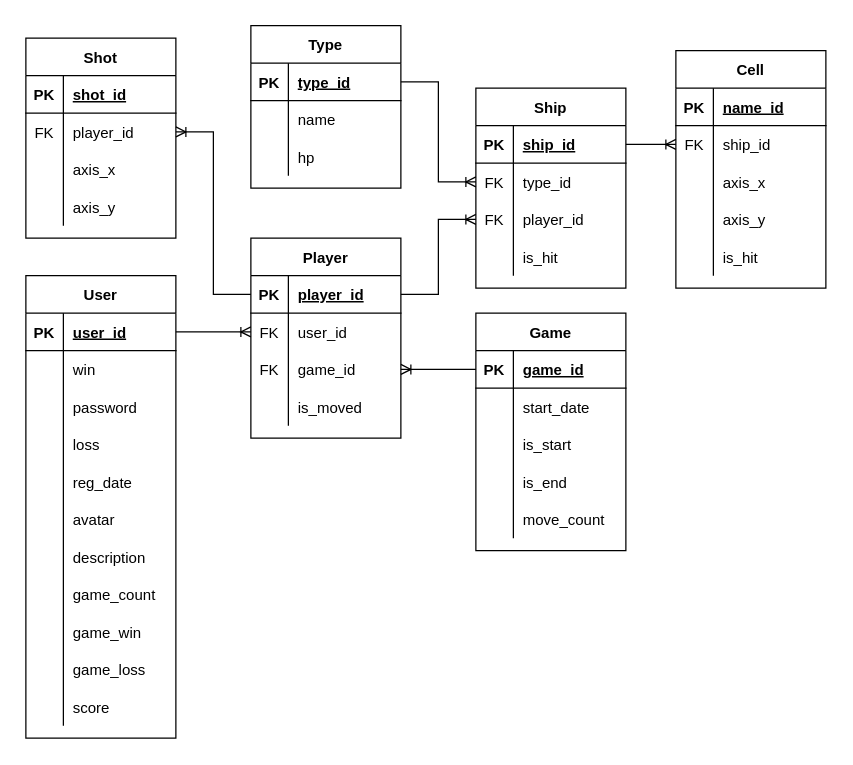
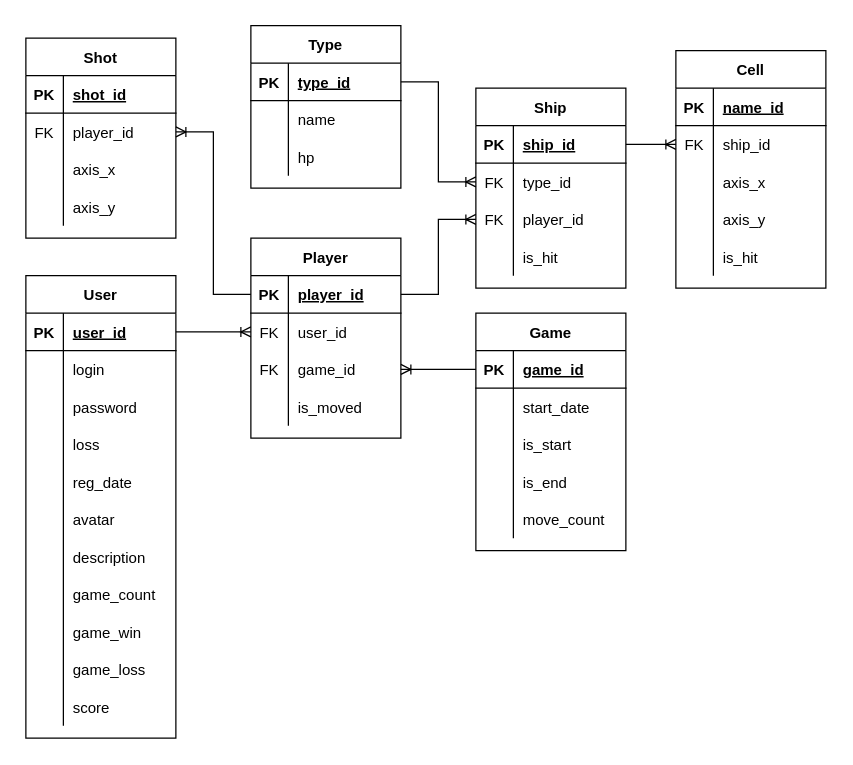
(83, 370) -> (90, 370)
